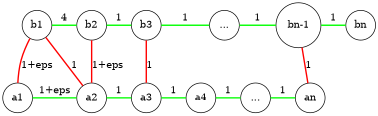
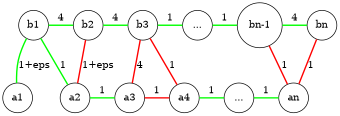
(119, 18) -> (116, 18)
(333, 18) -> (295, 18)
(21, 60) -> (18, 60)
(64, 62) -> (54, 62)
none -> (164, 62)
none -> (308, 62)
(150, 65) -> (140, 65)
(55, 98) -> none
(174, 98) -> (157, 98)
